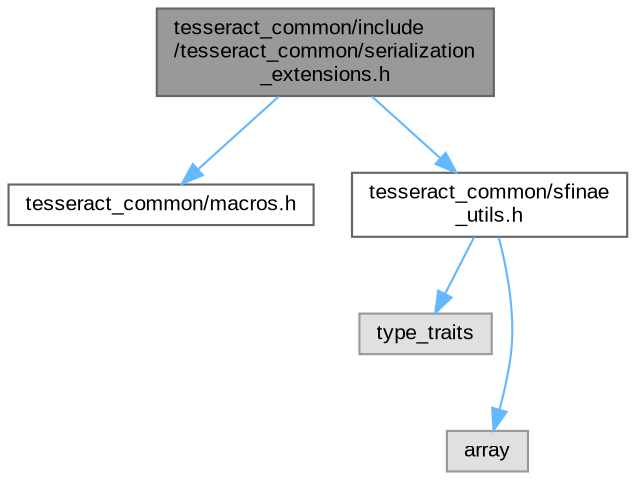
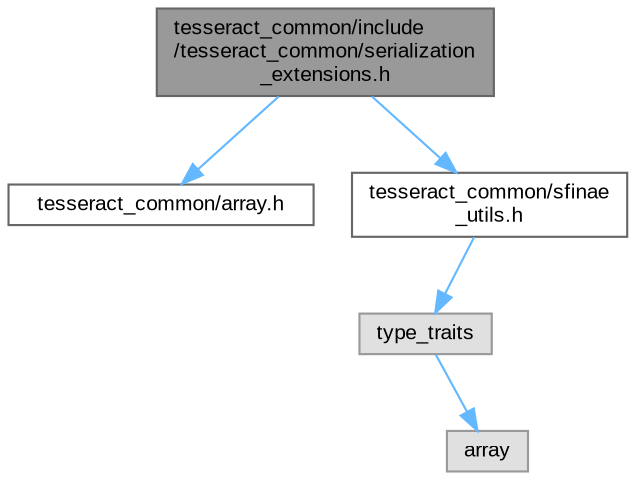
(161, 205) -> (161, 205)
(512, 324) -> (451, 383)
